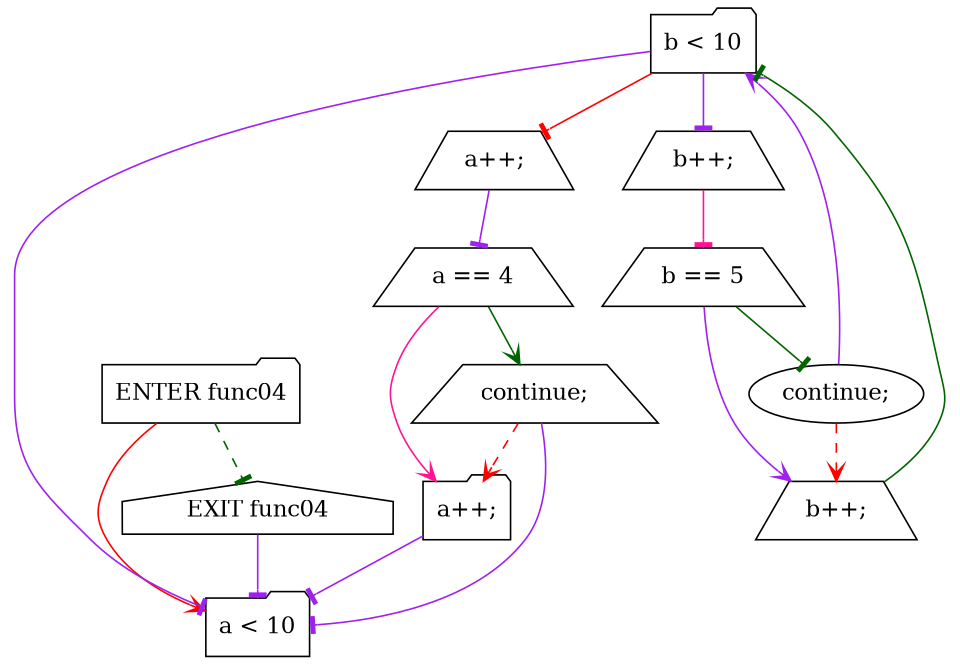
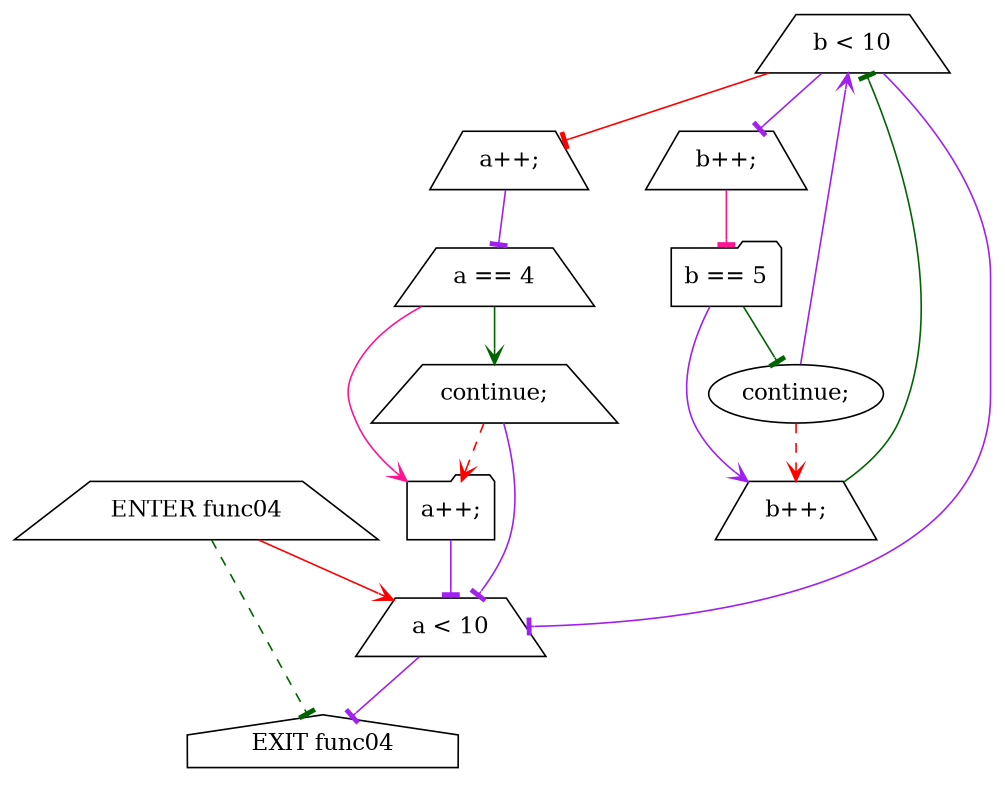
(703, 44) -> (853, 44)
(703, 277) -> (726, 277)
(201, 394) -> (196, 511)
(258, 562) -> (388, 685)
(258, 627) -> (451, 627)
